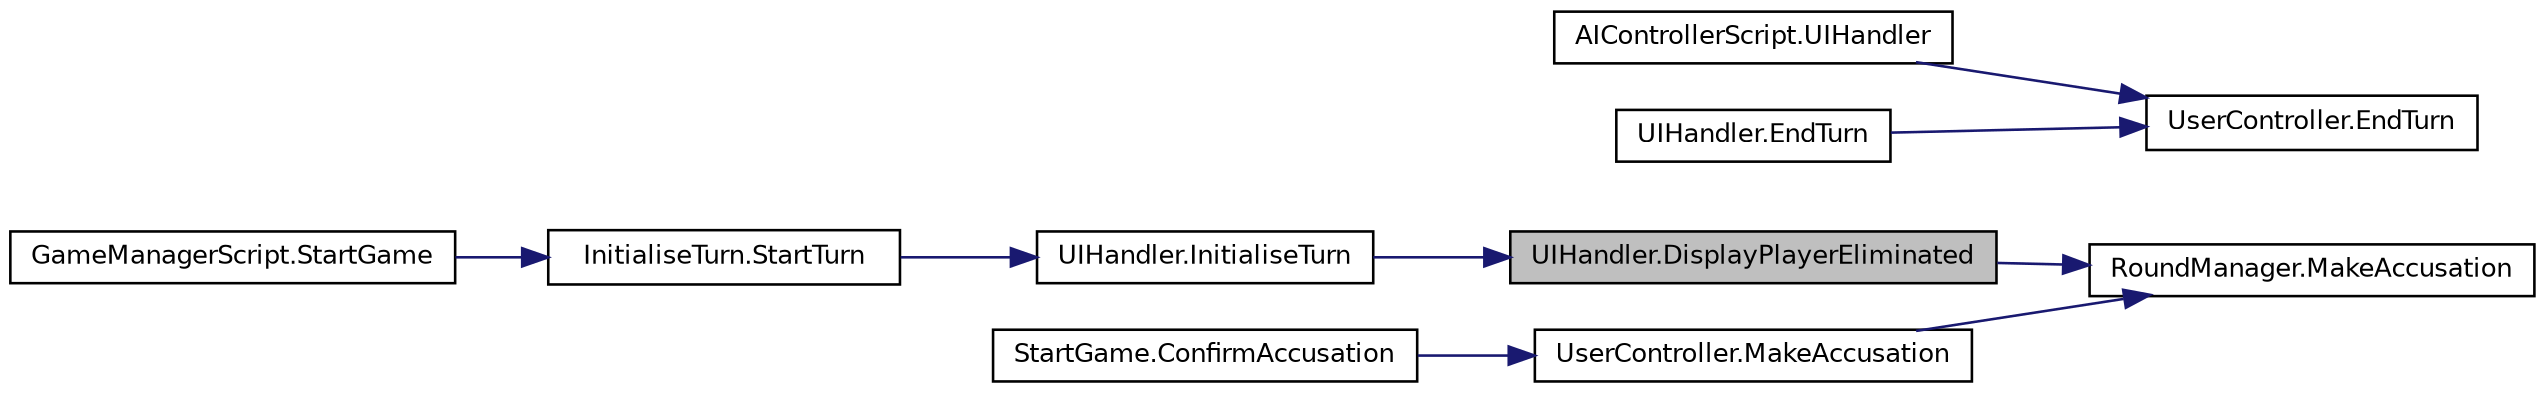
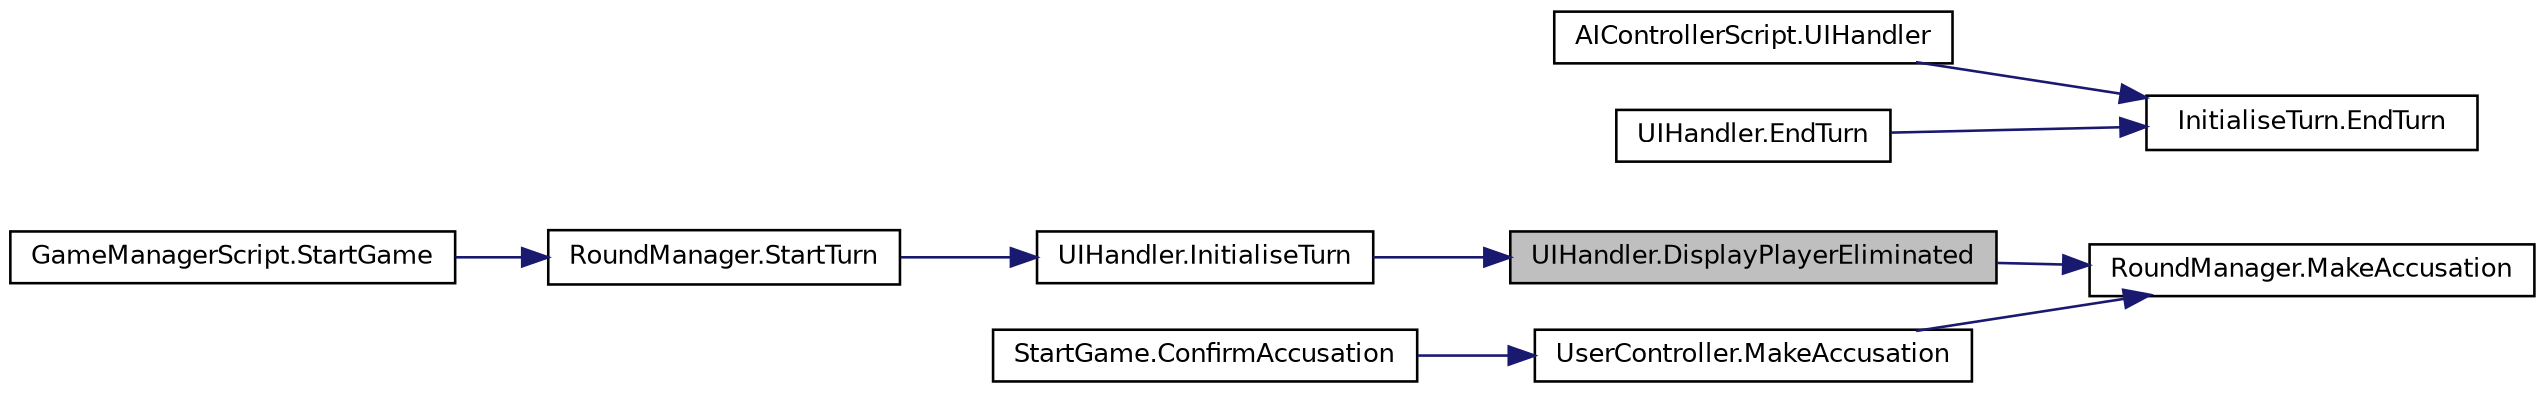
(2312, 123) -> (2312, 123)
(724, 257) -> (724, 257)
